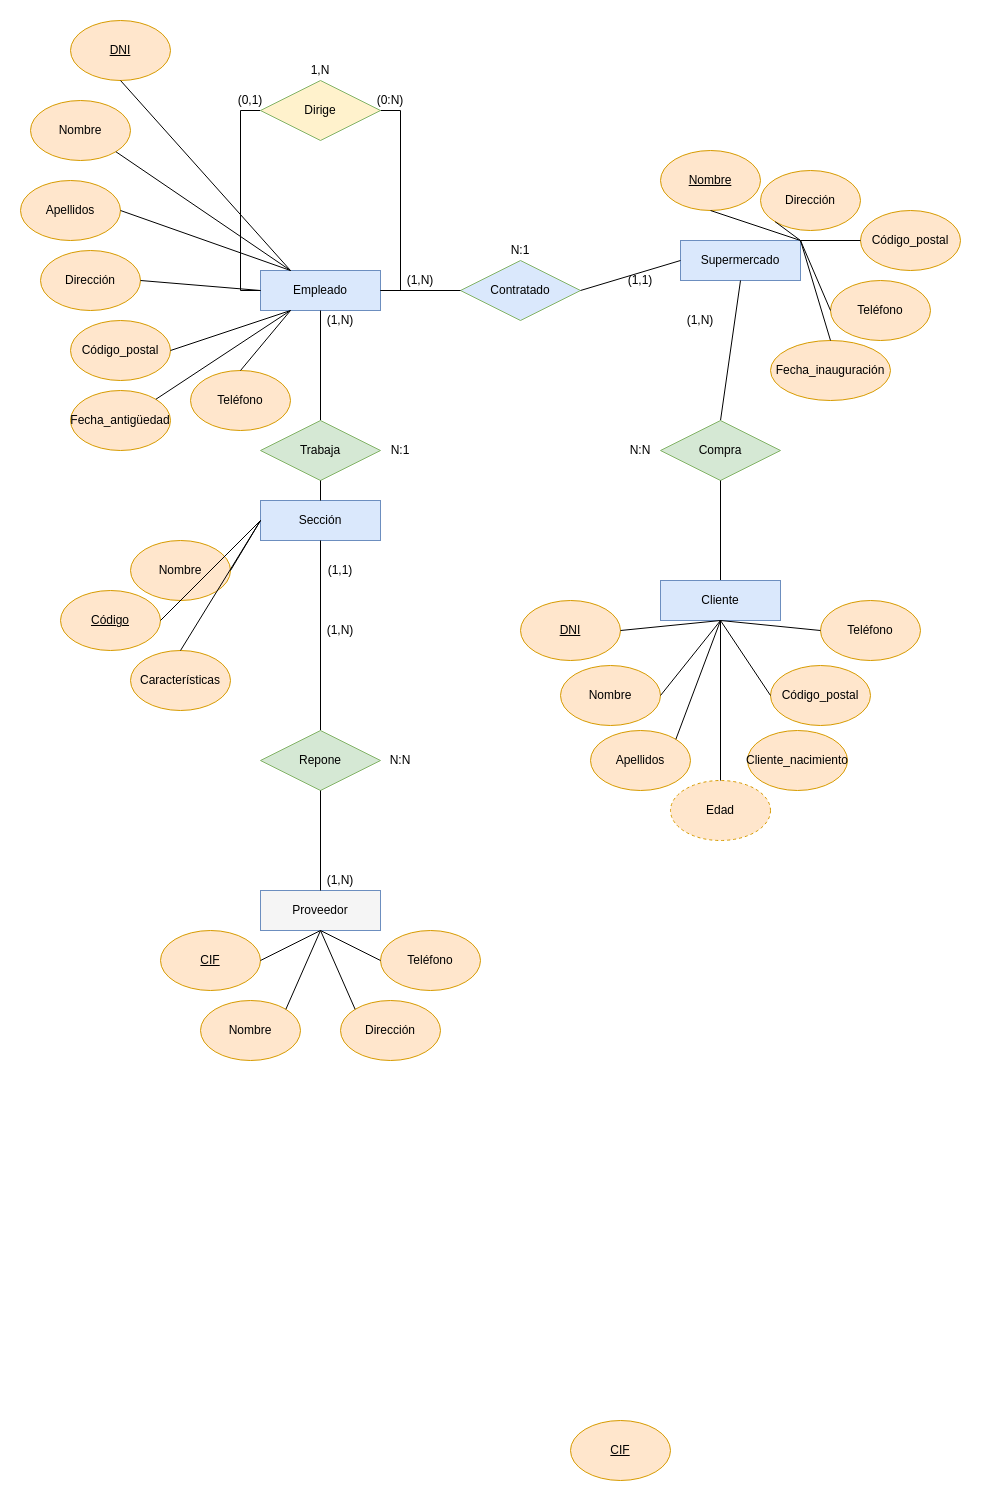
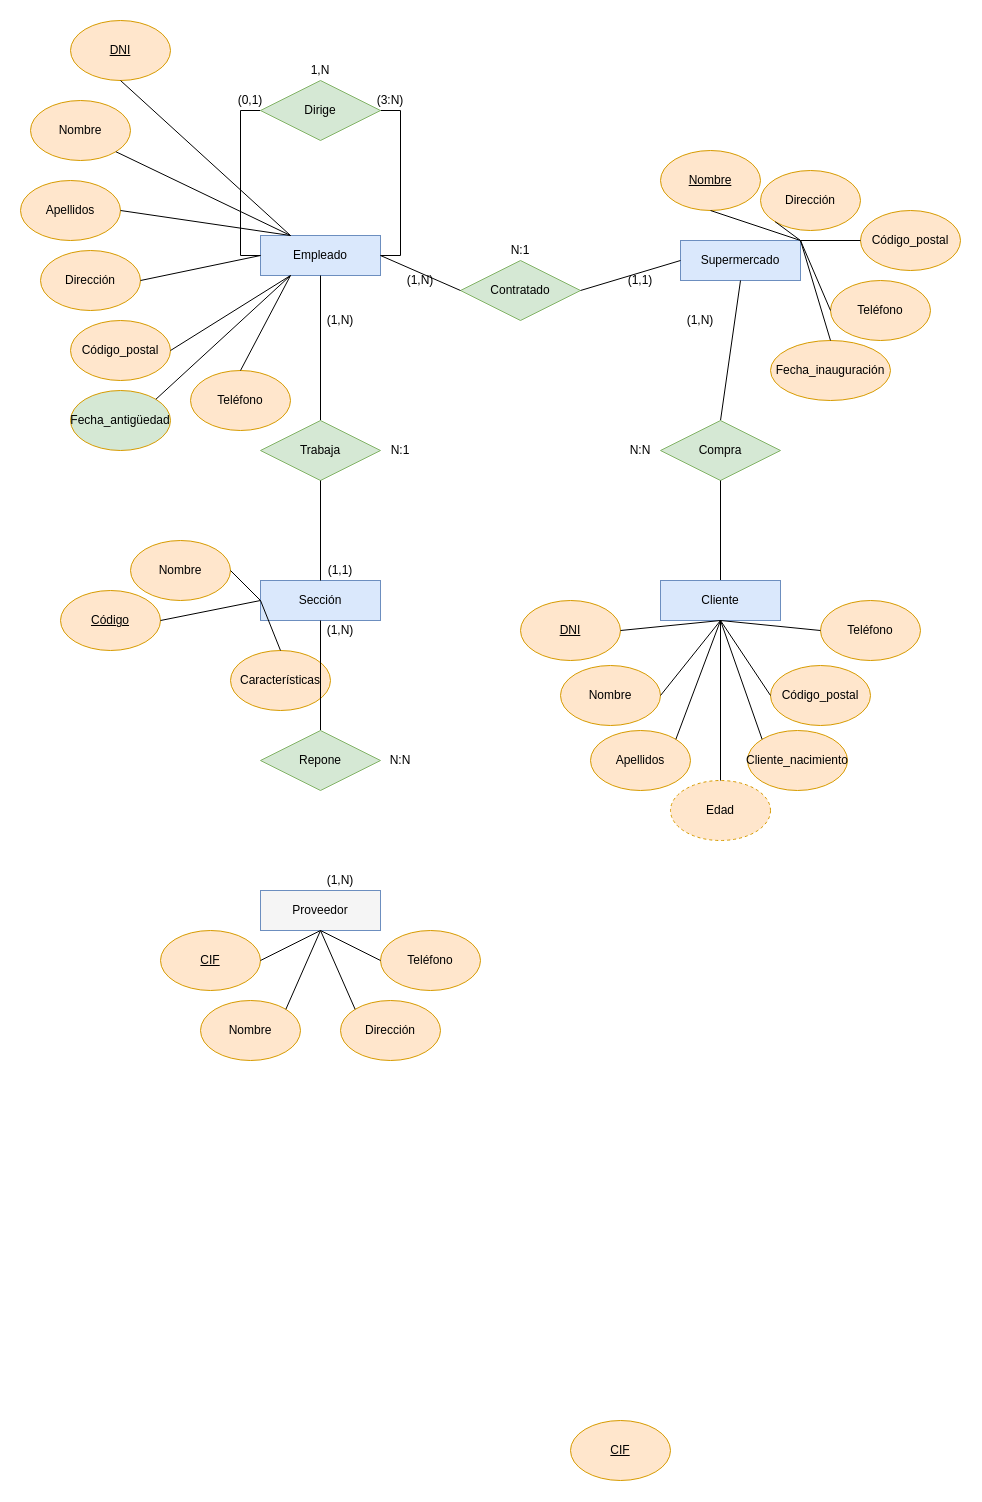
(391, 101) -> (391, 101)
(321, 111) -> (321, 111)
(321, 291) -> (321, 256)
(521, 291) -> (521, 291)
(121, 421) -> (121, 421)
(321, 521) -> (321, 601)
(181, 681) -> (281, 681)
none -> (743, 684)
(321, 841) -> none
